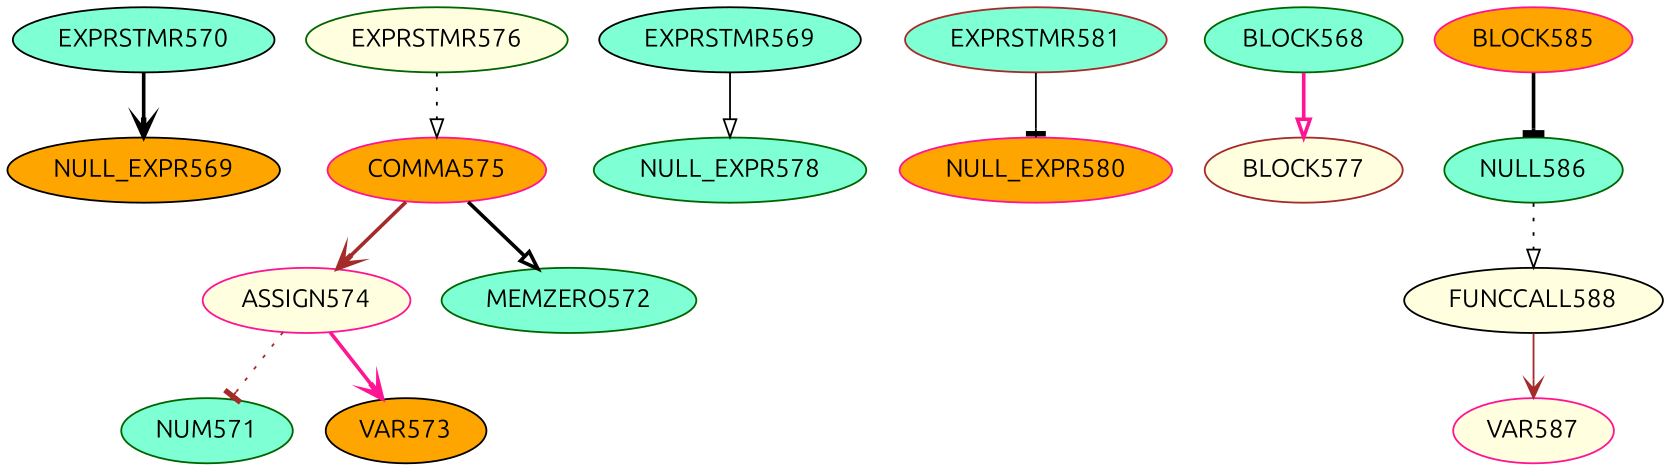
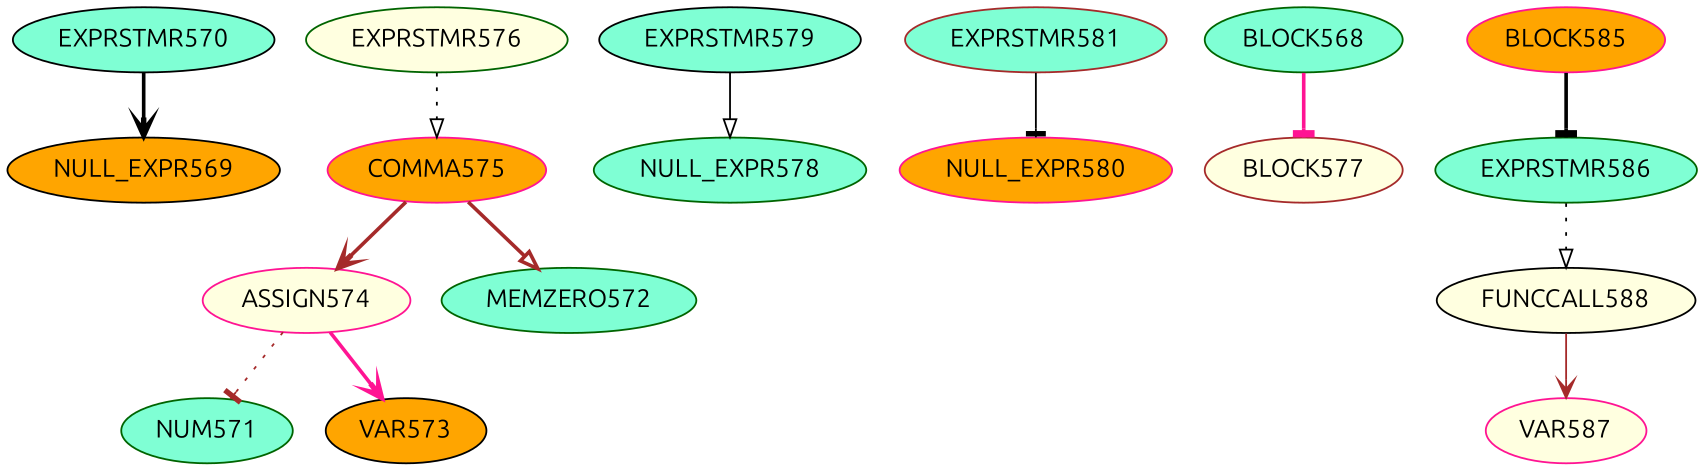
(730, 40) -> (730, 40)
(1304, 96) -> (1304, 101)
(1534, 170) -> (1566, 170)
(496, 229) -> (496, 229)
